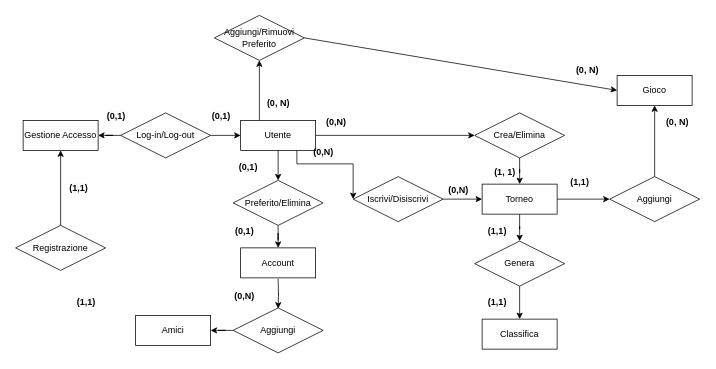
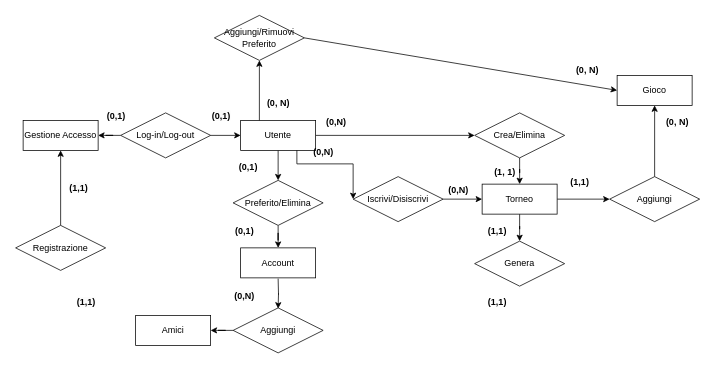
(519, 300) -> none
(519, 334) -> none
